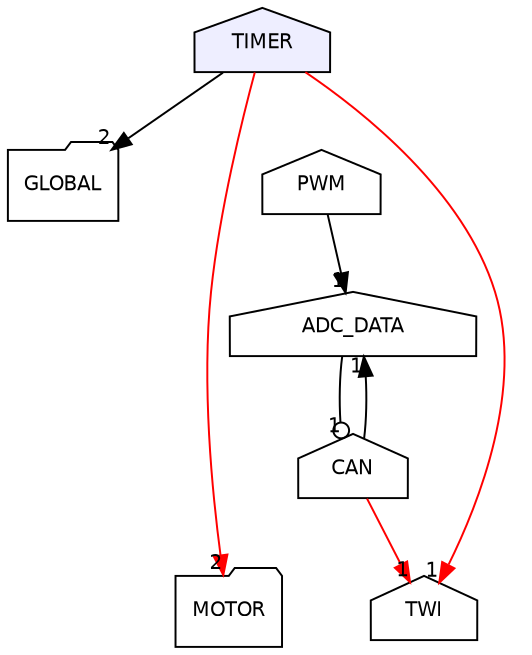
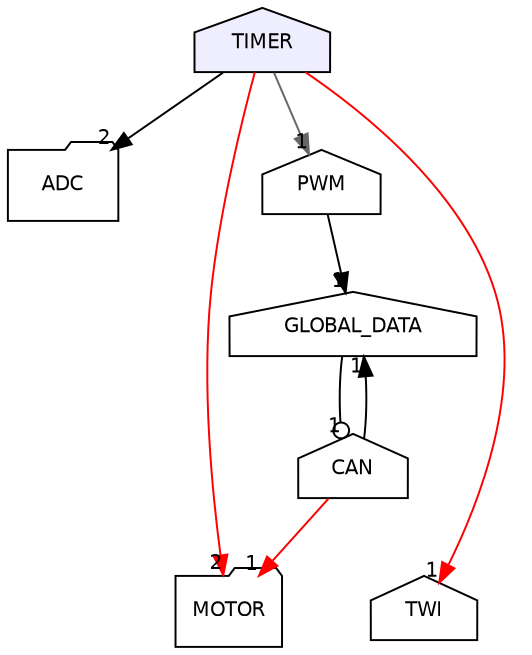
none -> (288, 104)
(63, 185) -> (63, 185)
(353, 327) -> (353, 327)
(384, 531) -> (301, 530)
